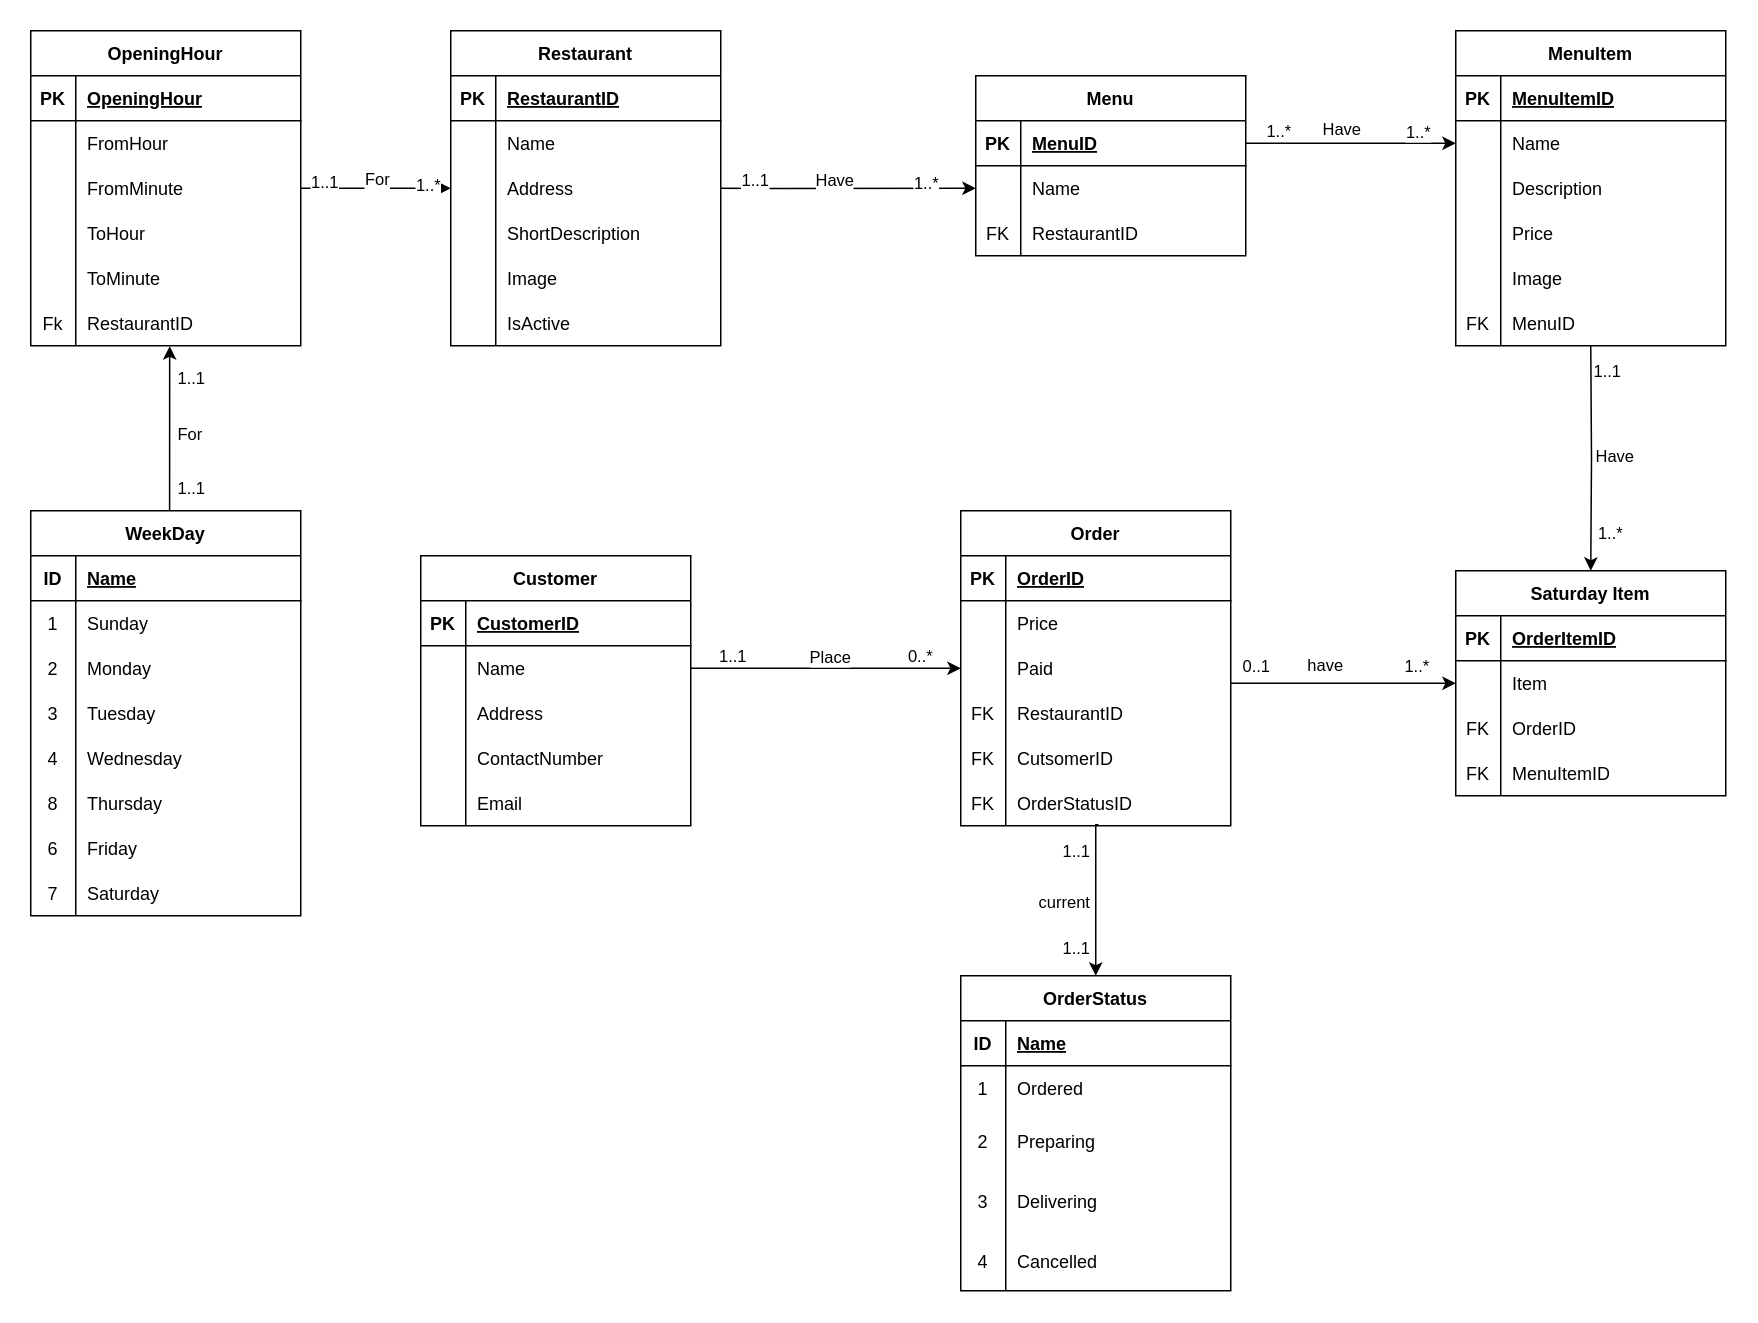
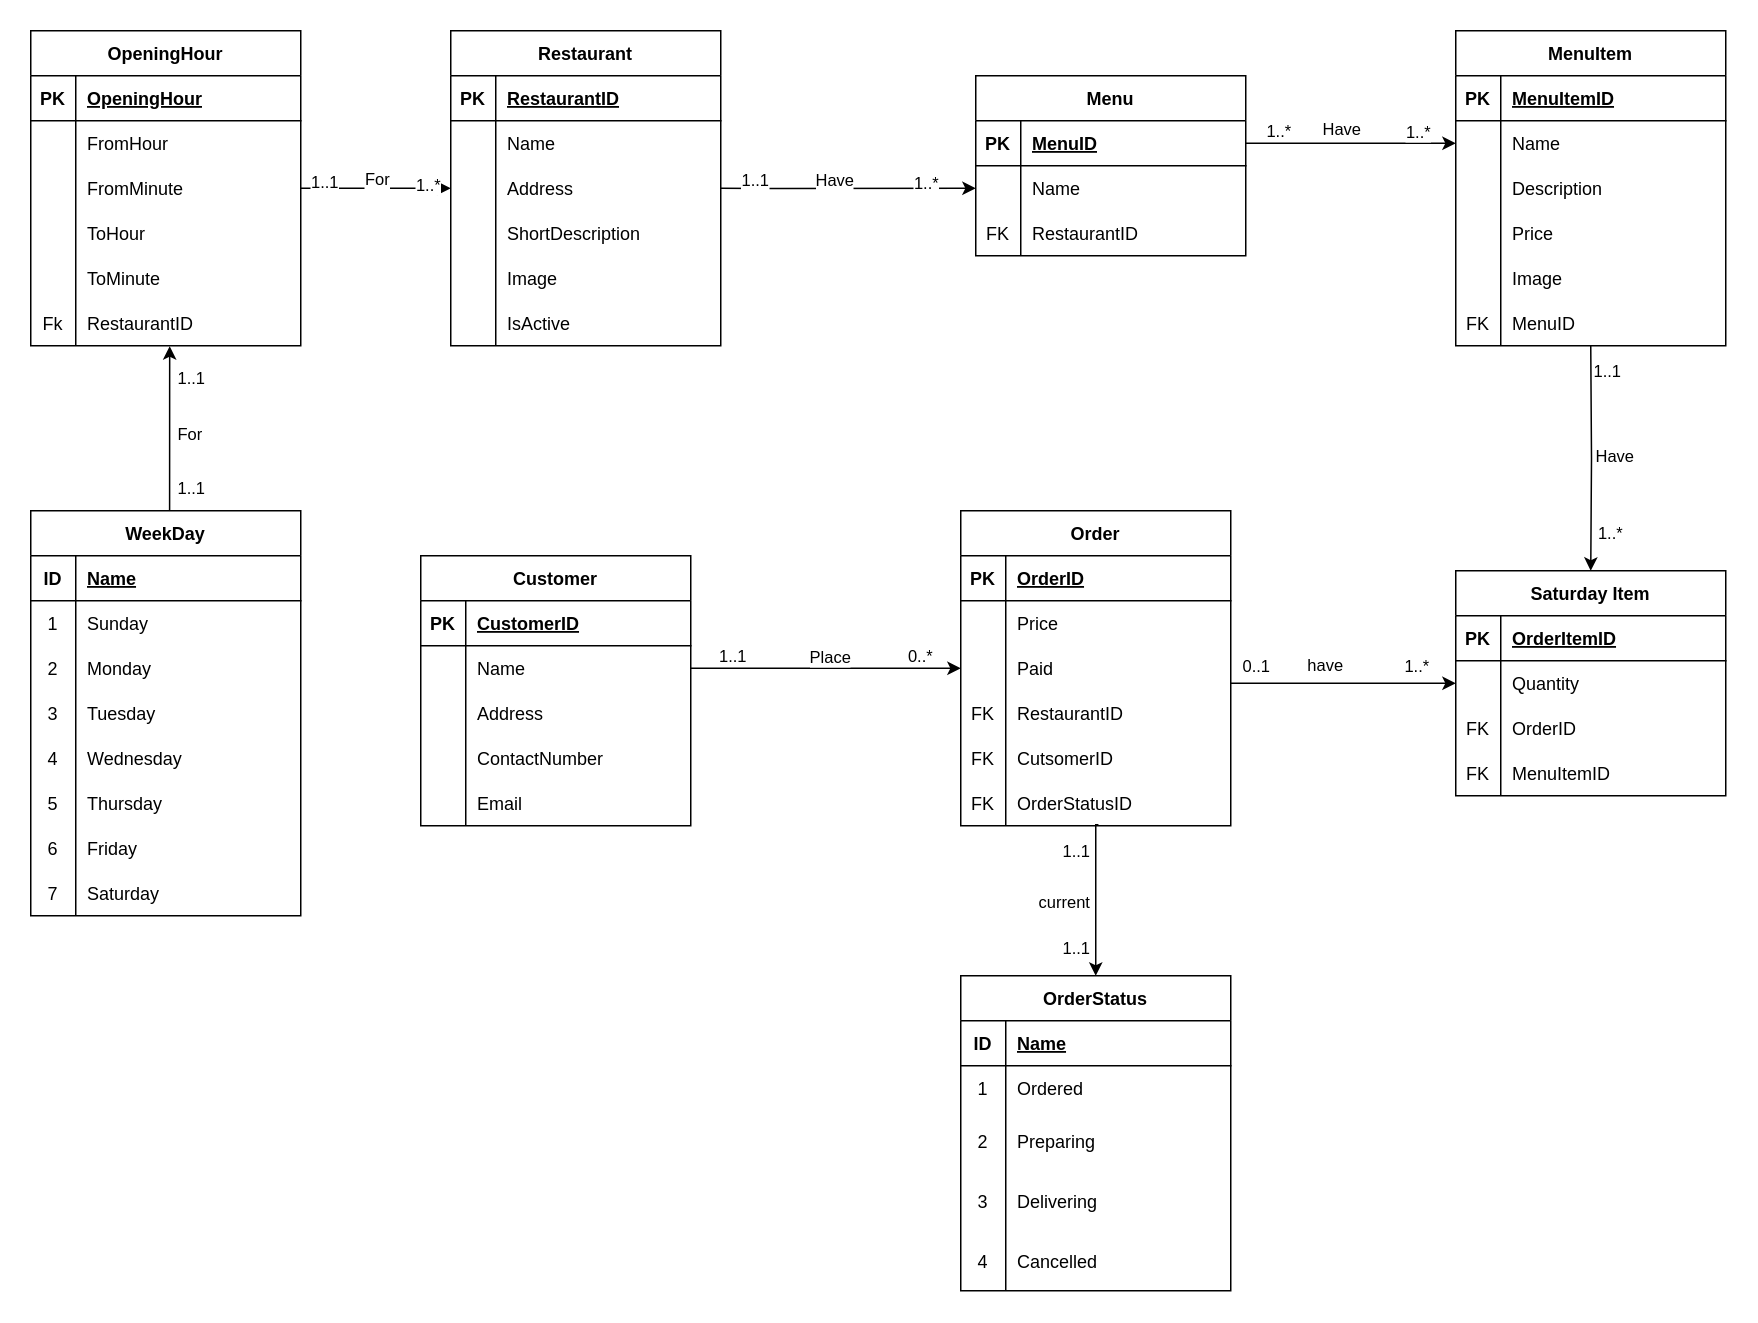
(1532, 684) -> (1550, 684)
(53, 804) -> (53, 804)
